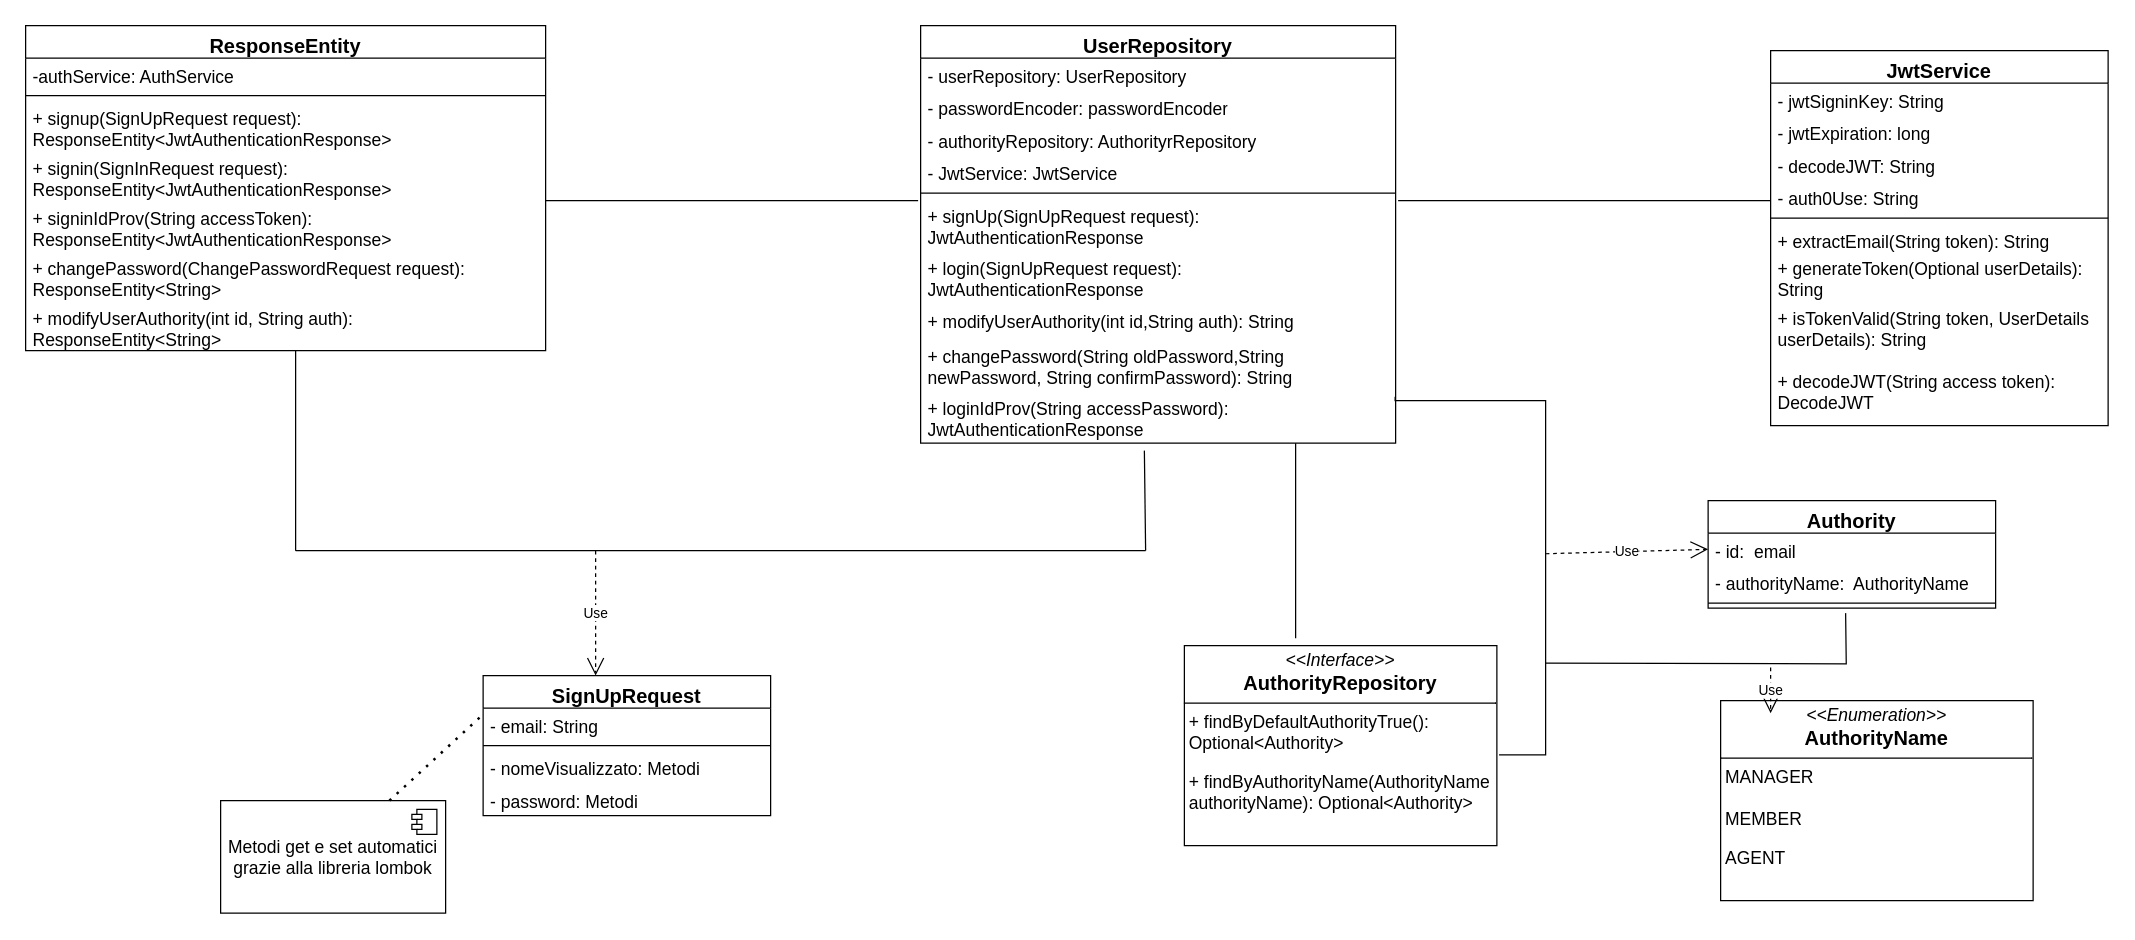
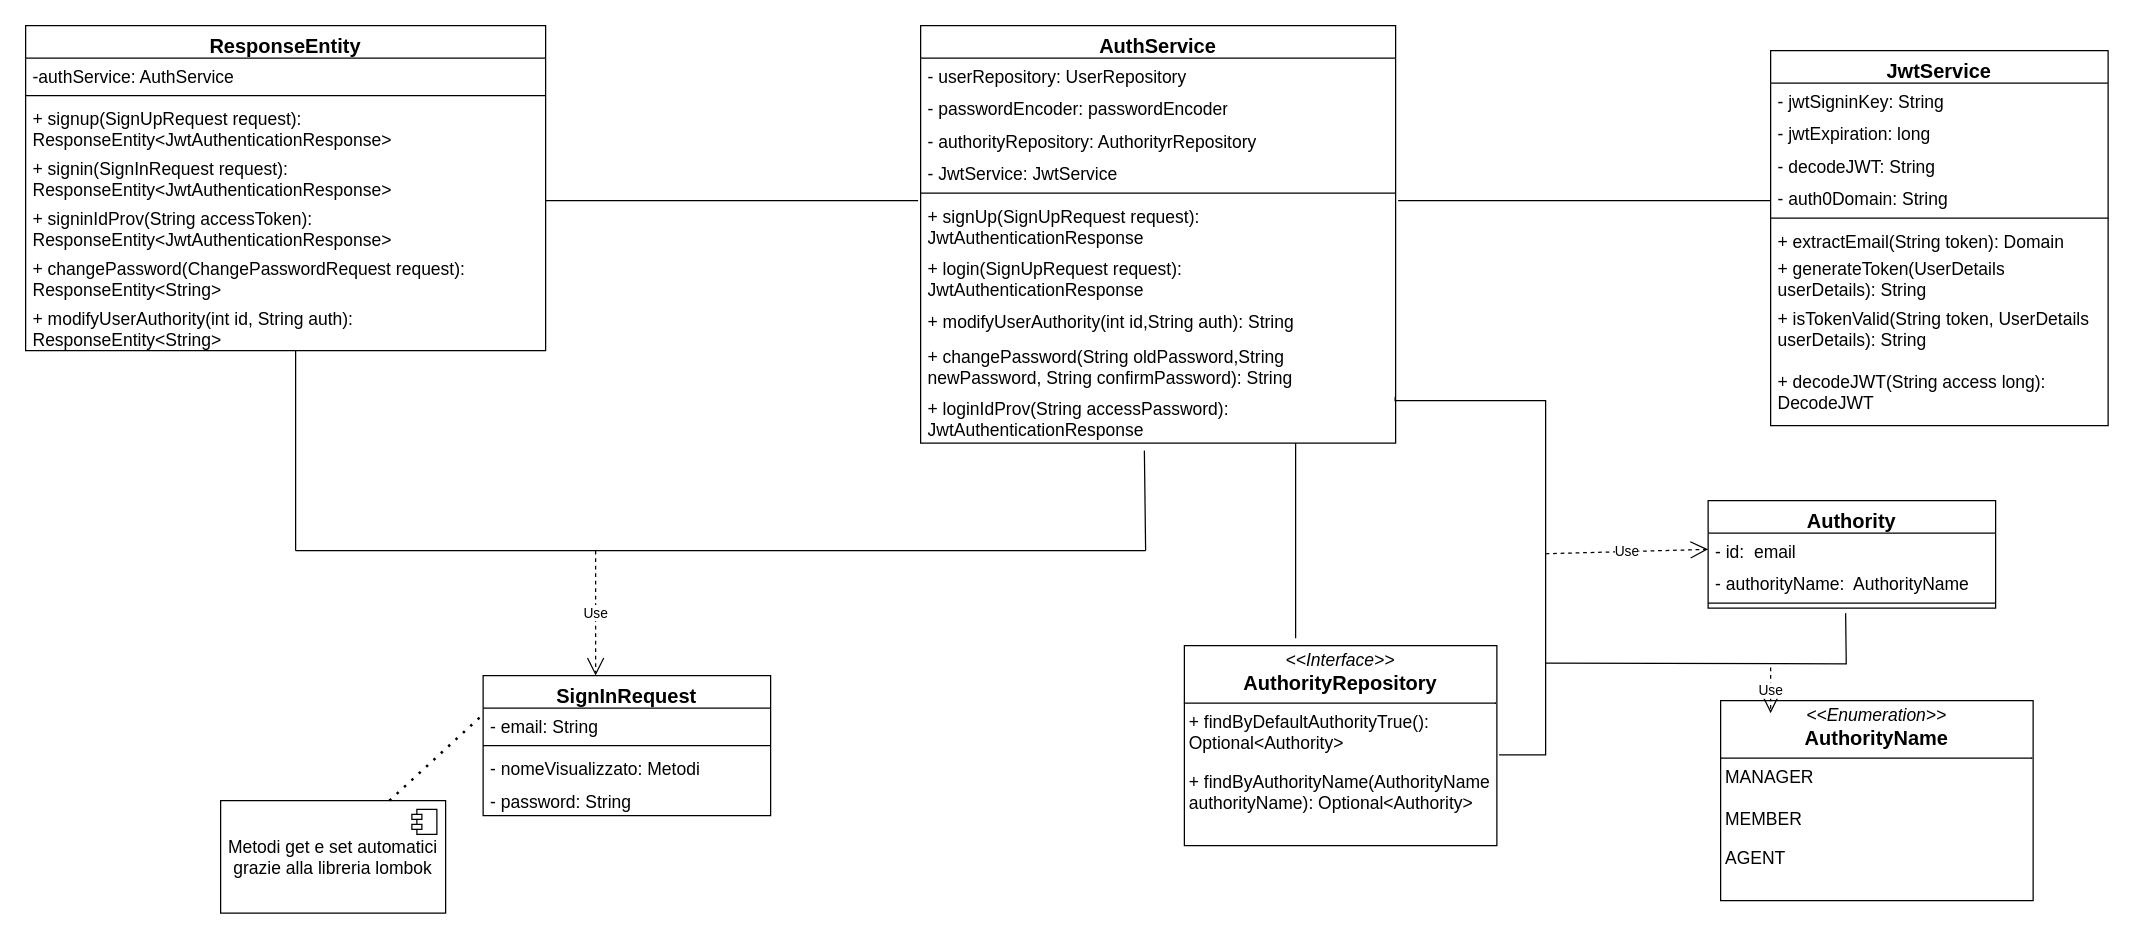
(1158, 43) -> (1158, 43)
(1846, 198) -> (1857, 198)
(1914, 241) -> (1914, 241)
(1941, 277) -> (1941, 277)
(1941, 390) -> (1941, 390)
(627, 693) -> (627, 693)
(558, 801) -> (558, 801)
